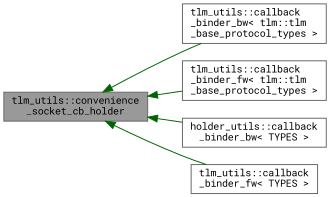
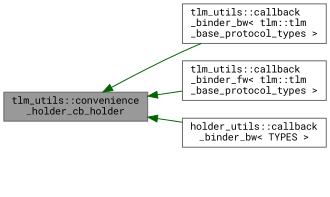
(76, 107) -> (76, 107)
(254, 179) -> none
